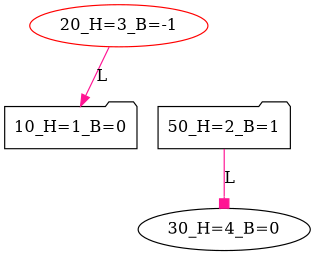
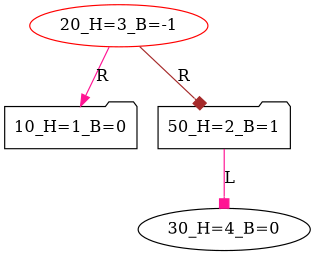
none -> (167, 72)
(102, 77) -> (102, 77)
